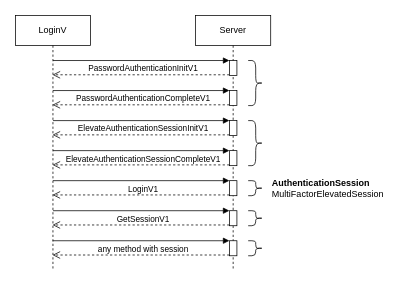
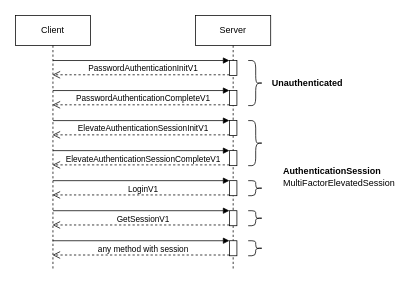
(53, 30) -> (53, 30)
none -> (312, 83)
(330, 188) -> (342, 177)
